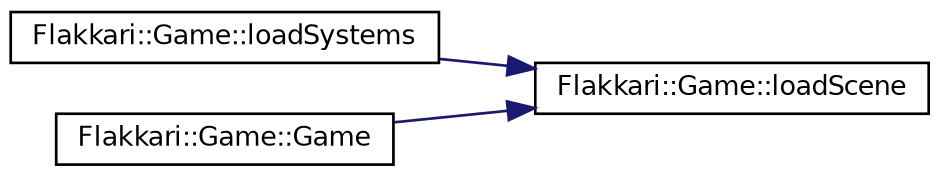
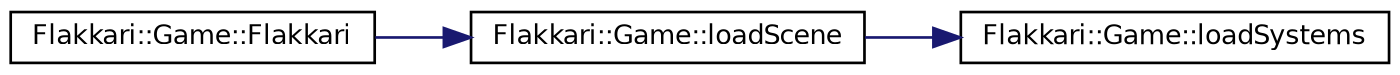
(473, 62) -> (899, 37)
(225, 139) -> (193, 37)
